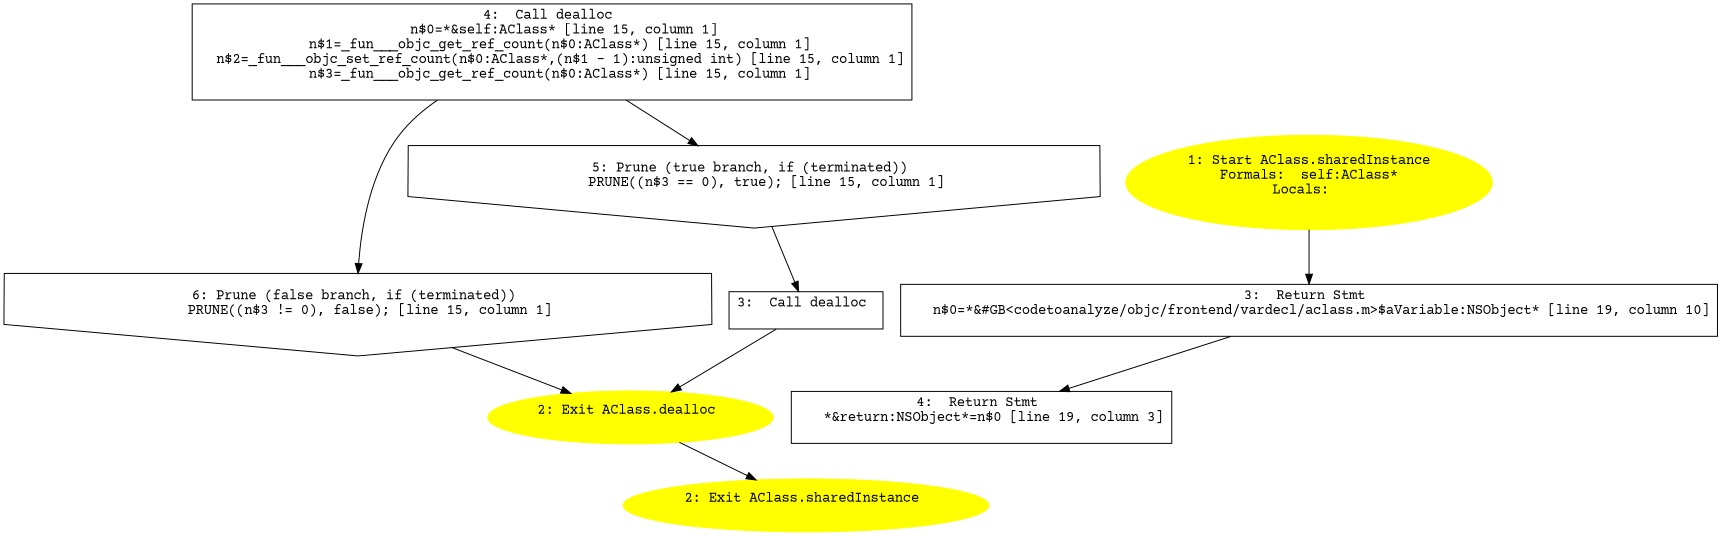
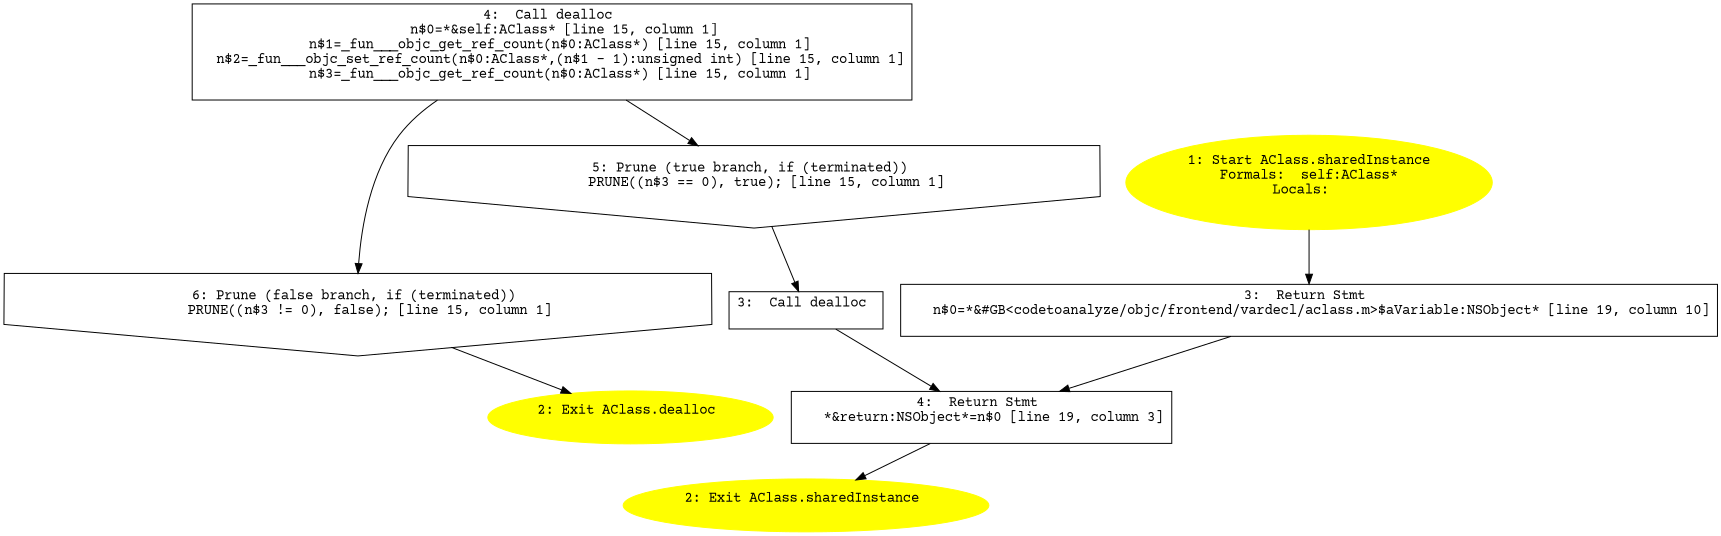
(728, 358) -> (884, 358)
(713, 459) -> (898, 460)
